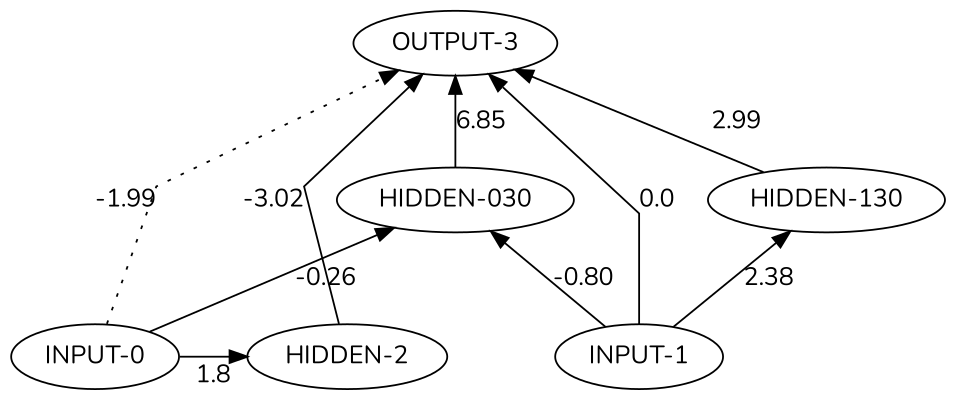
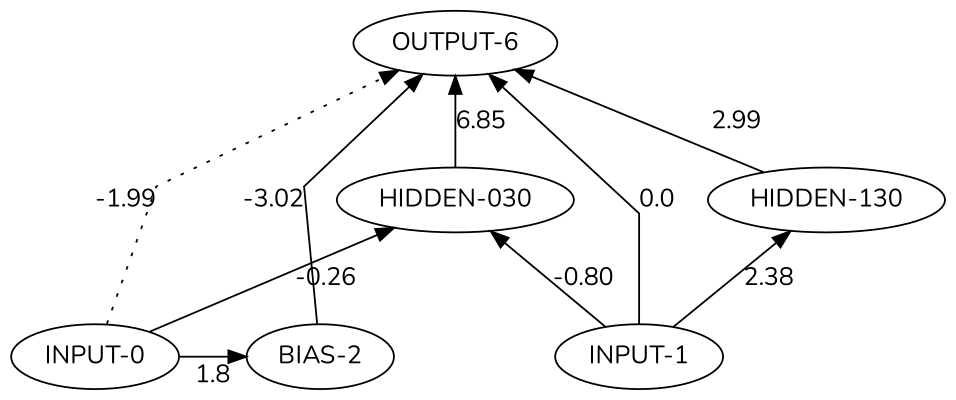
(455, 43) -> (455, 43)
(347, 357) -> (320, 357)
